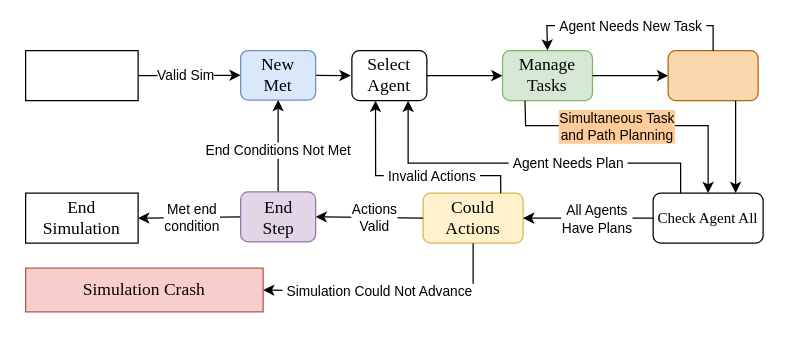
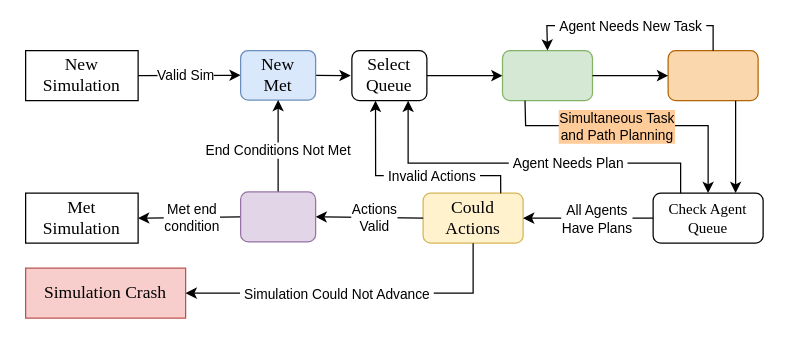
none -> (82, 76)
(389, 76) -> (389, 76)
(548, 76) -> none
(82, 218) -> (82, 218)
(278, 218) -> none
(708, 218) -> (708, 218)
(144, 290) -> (106, 293)
